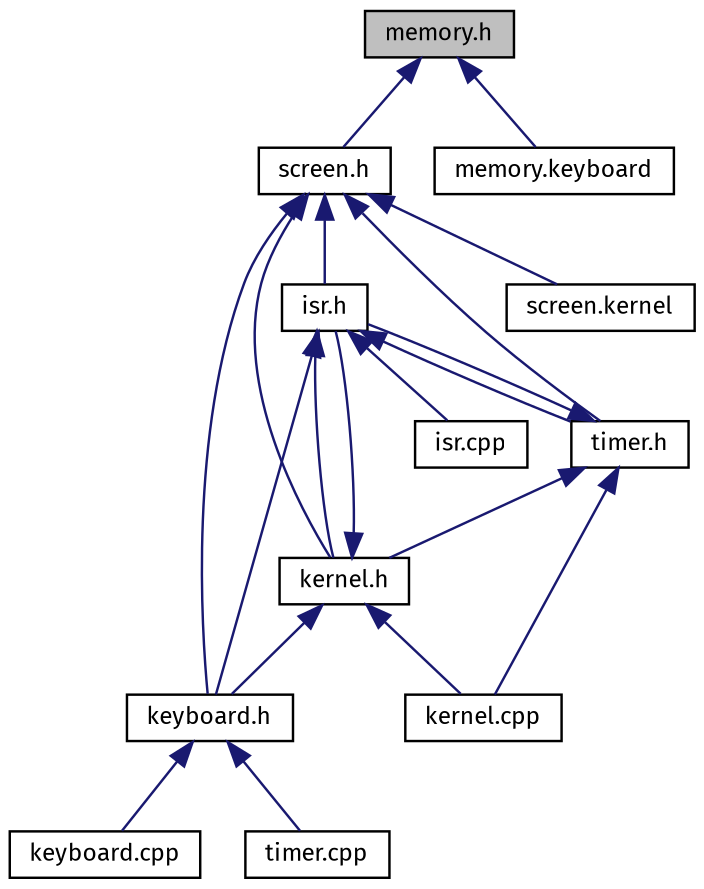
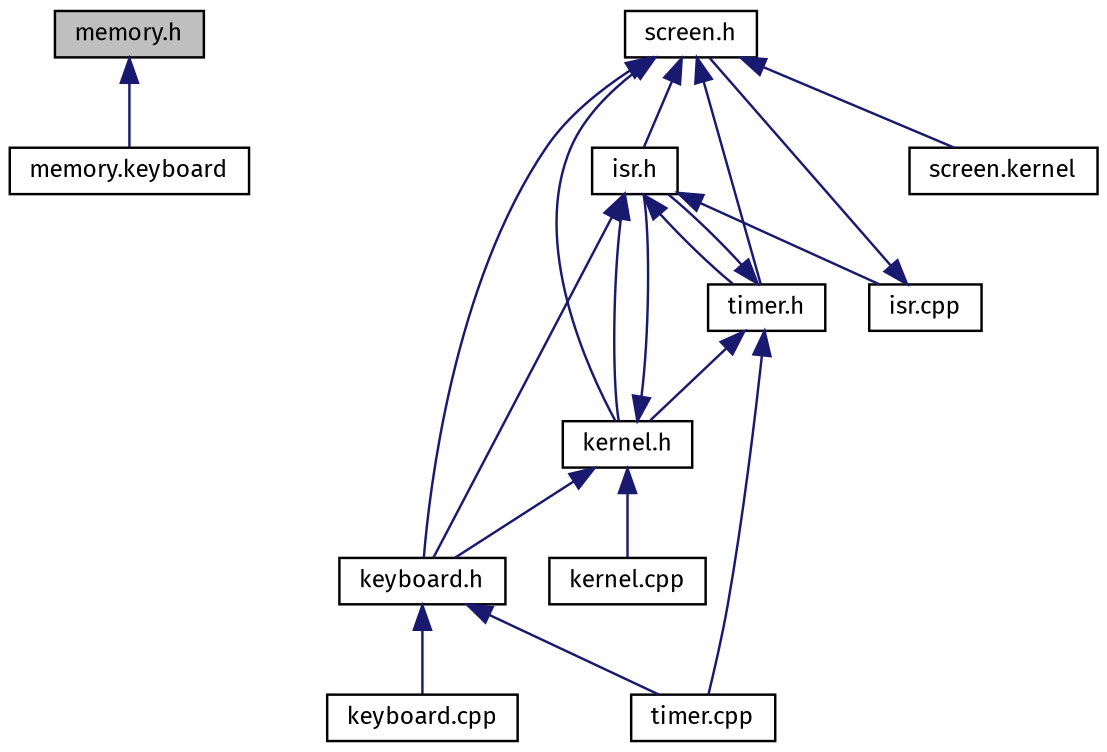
(374, 112) -> (800, 161)
(551, 592) -> (740, 526)
